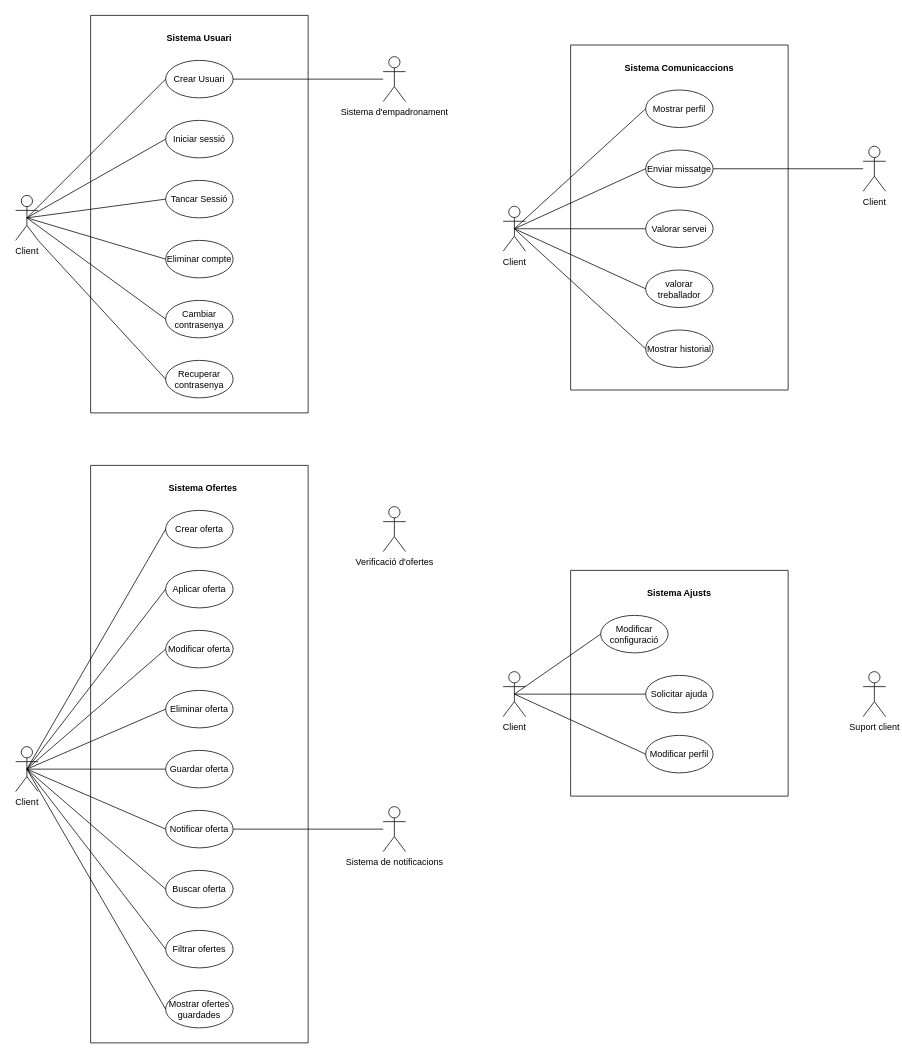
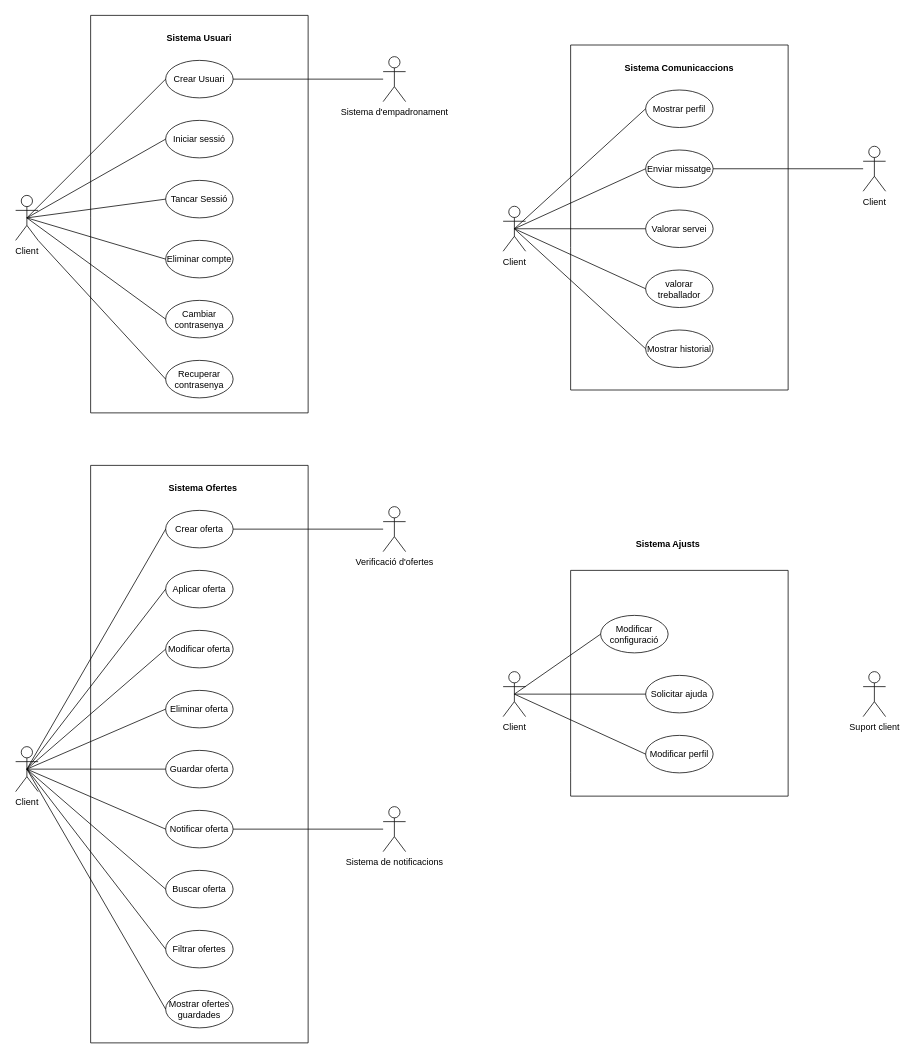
none -> (309, 529)
(679, 593) -> (668, 544)
